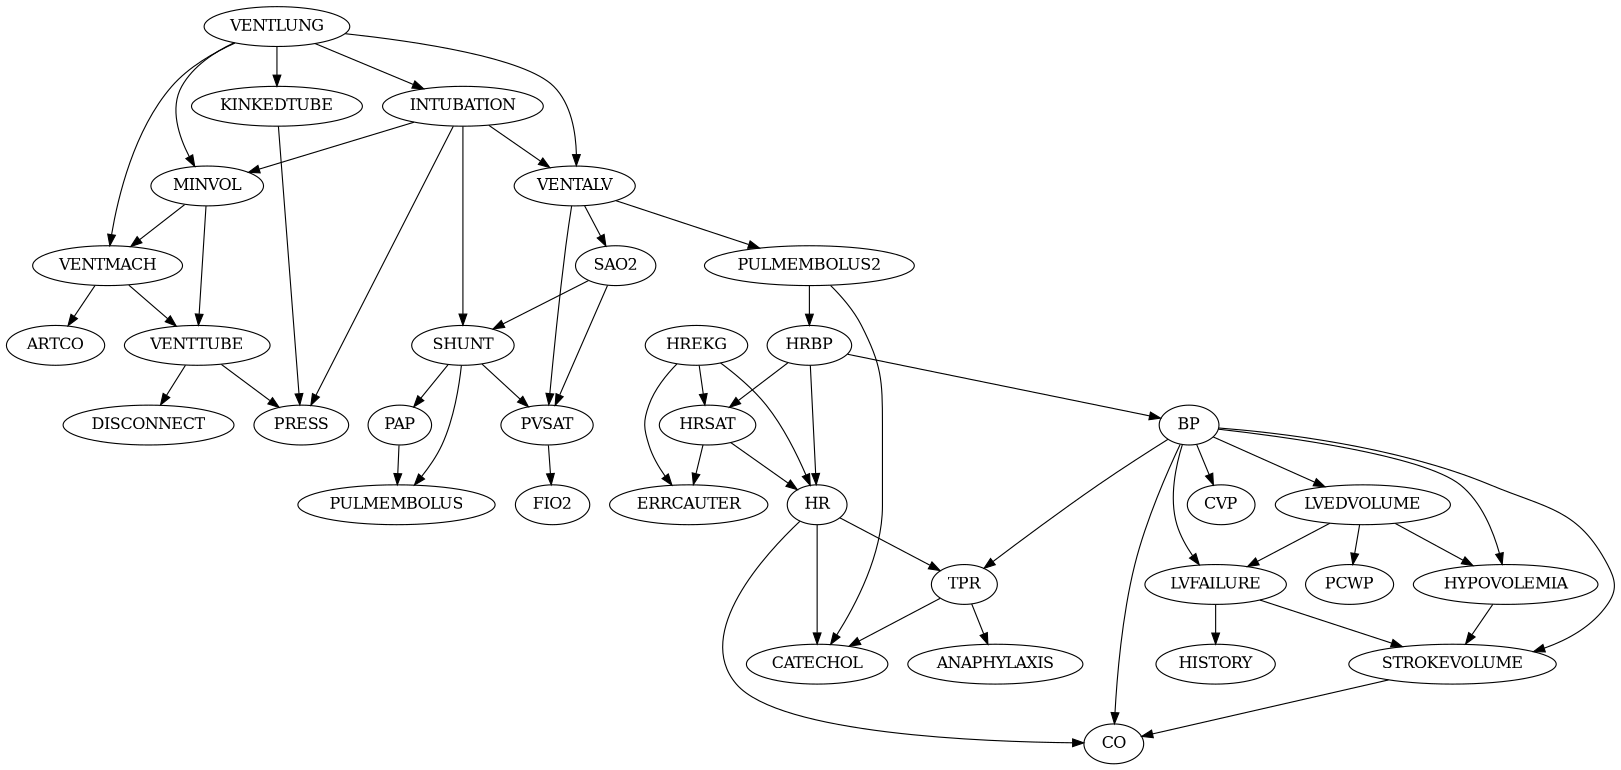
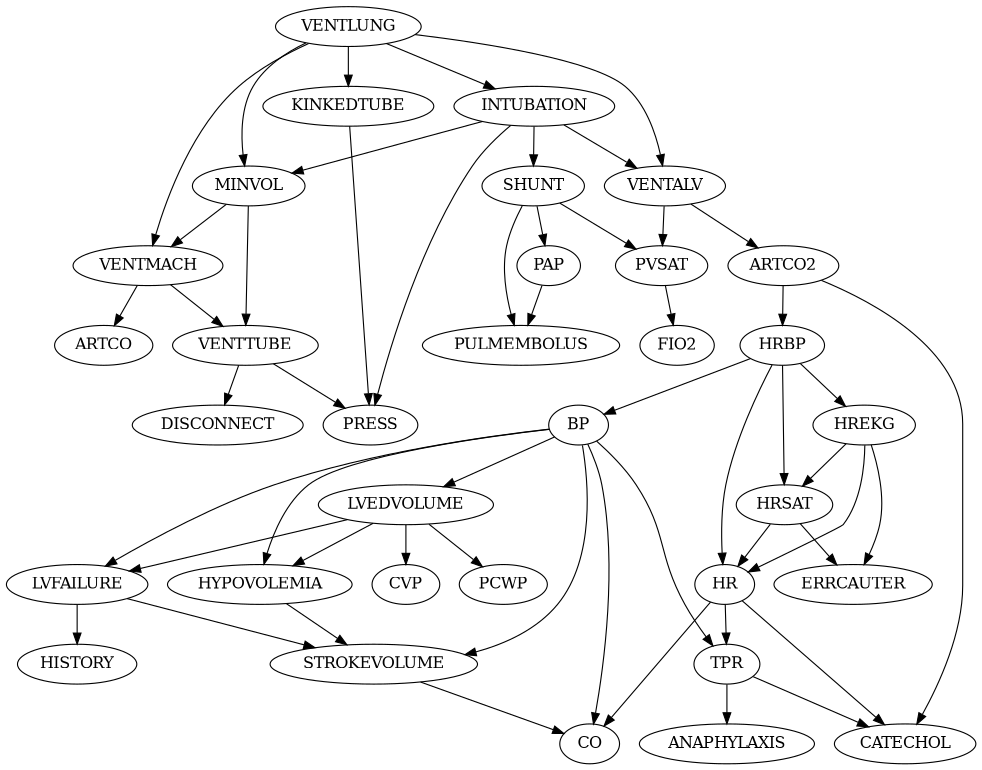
(616, 266) -> none
(809, 266) -> (783, 266)
none -> (819, 381)
(1203, 460) -> (406, 539)
